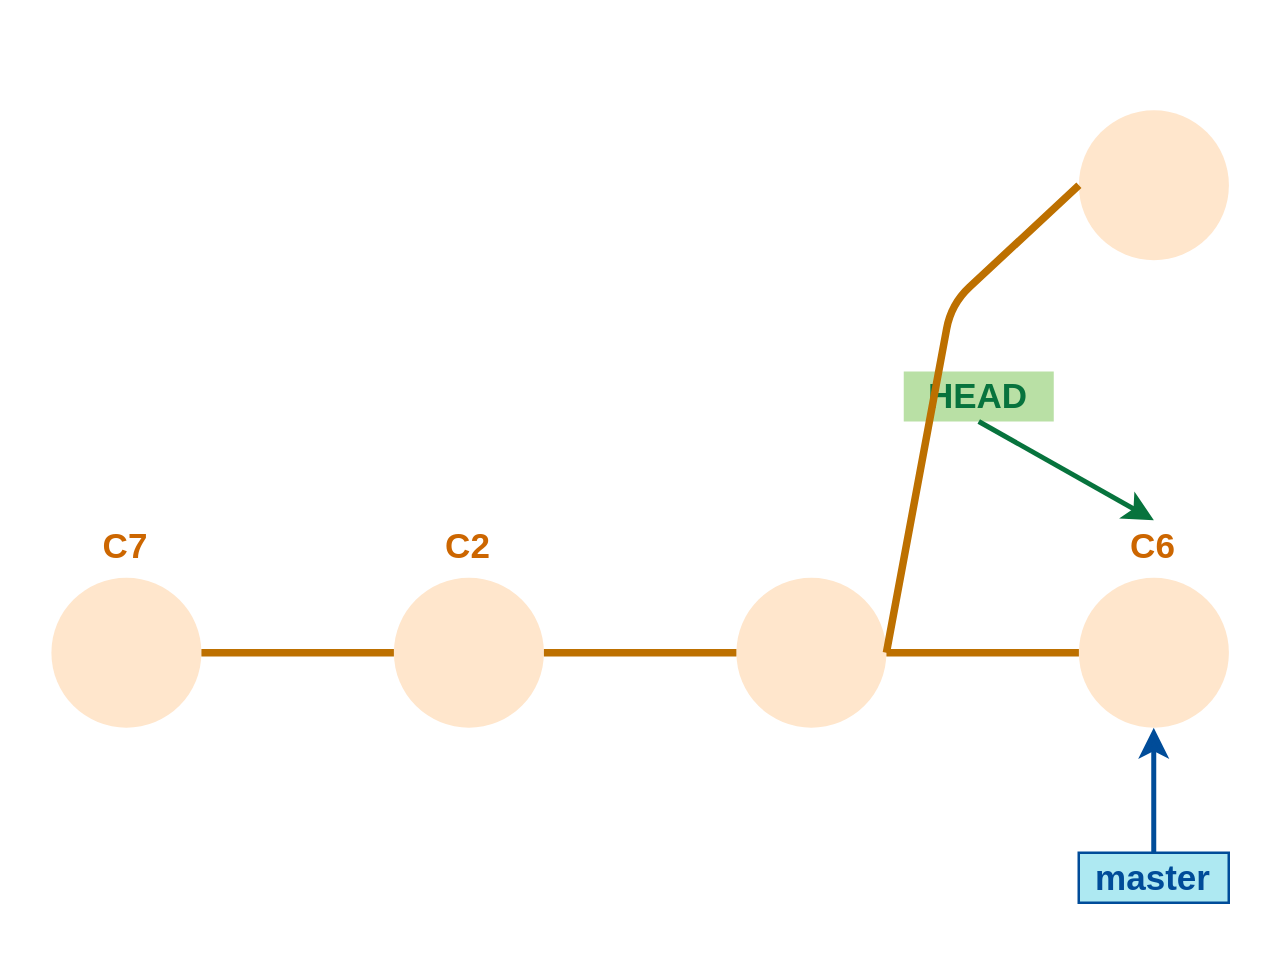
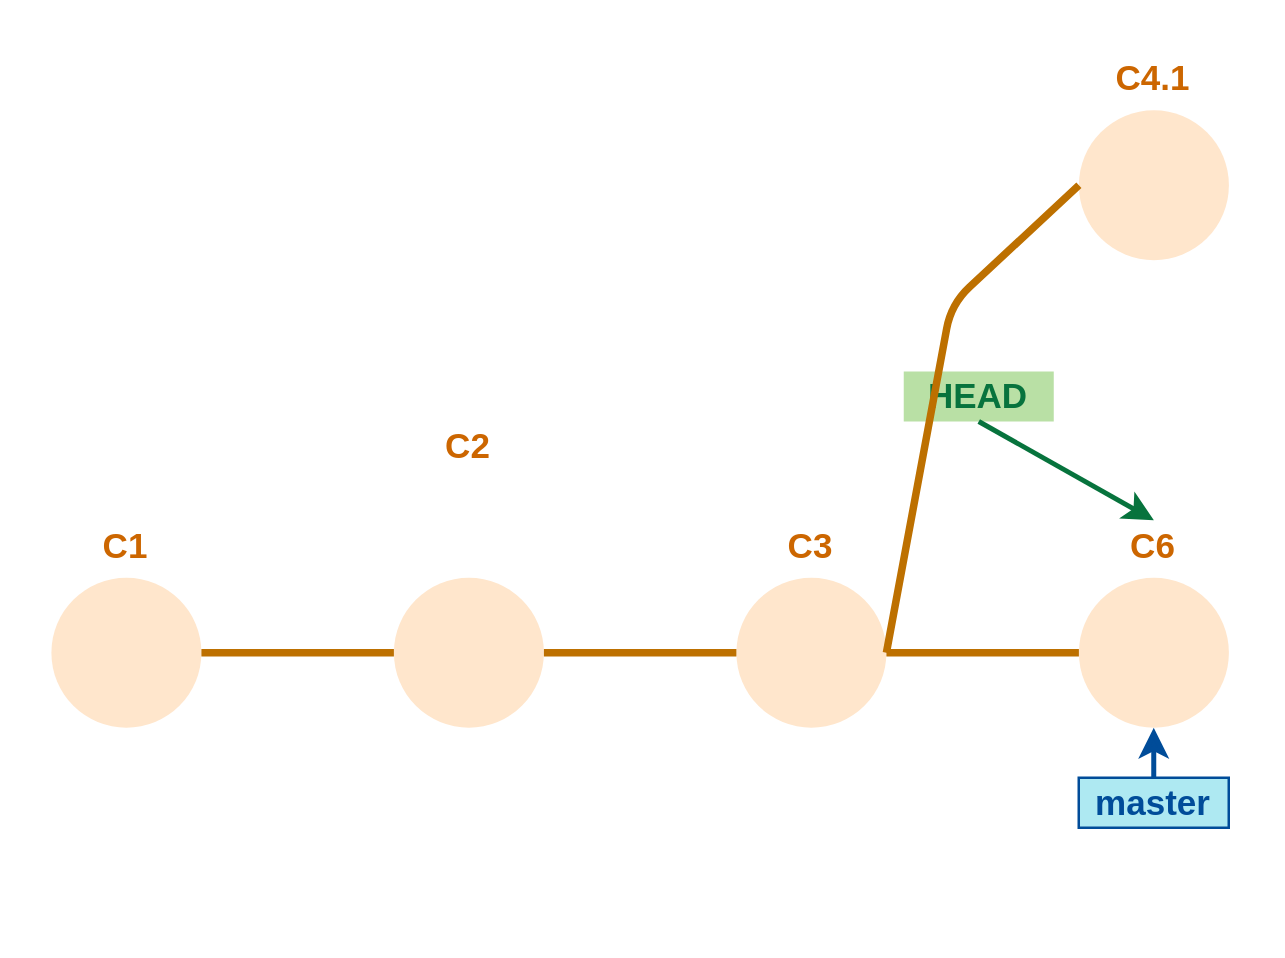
none -> (1154, 78)
(469, 545) -> (469, 445)
none -> (811, 545)
(126, 546) -> (126, 546)
(1154, 878) -> (1154, 803)
